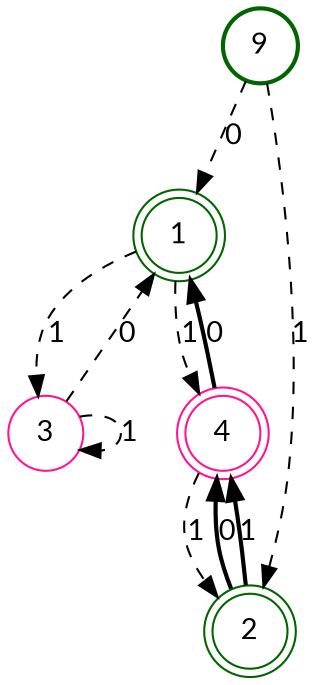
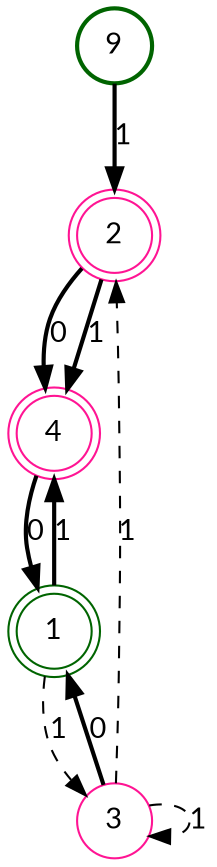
(226, 127) -> none
(293, 325) -> (115, 126)
(177, 329) -> (54, 543)
(104, 346) -> (89, 740)
(184, 528) -> (120, 543)
(250, 631) -> (115, 235)
